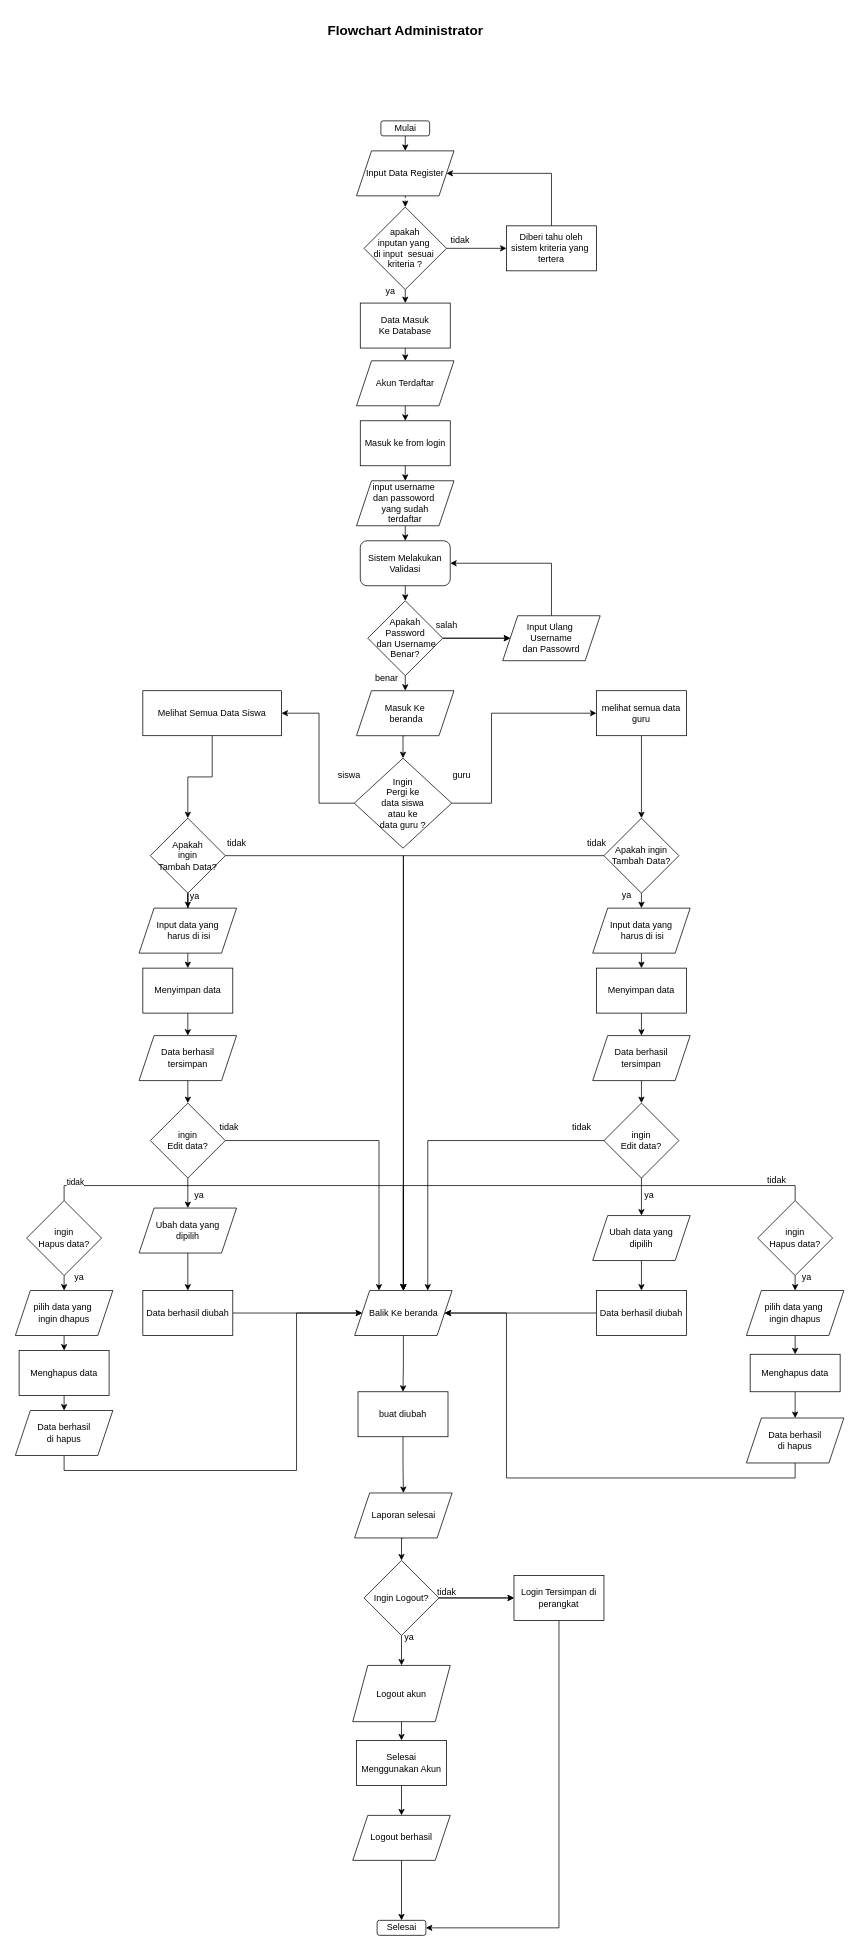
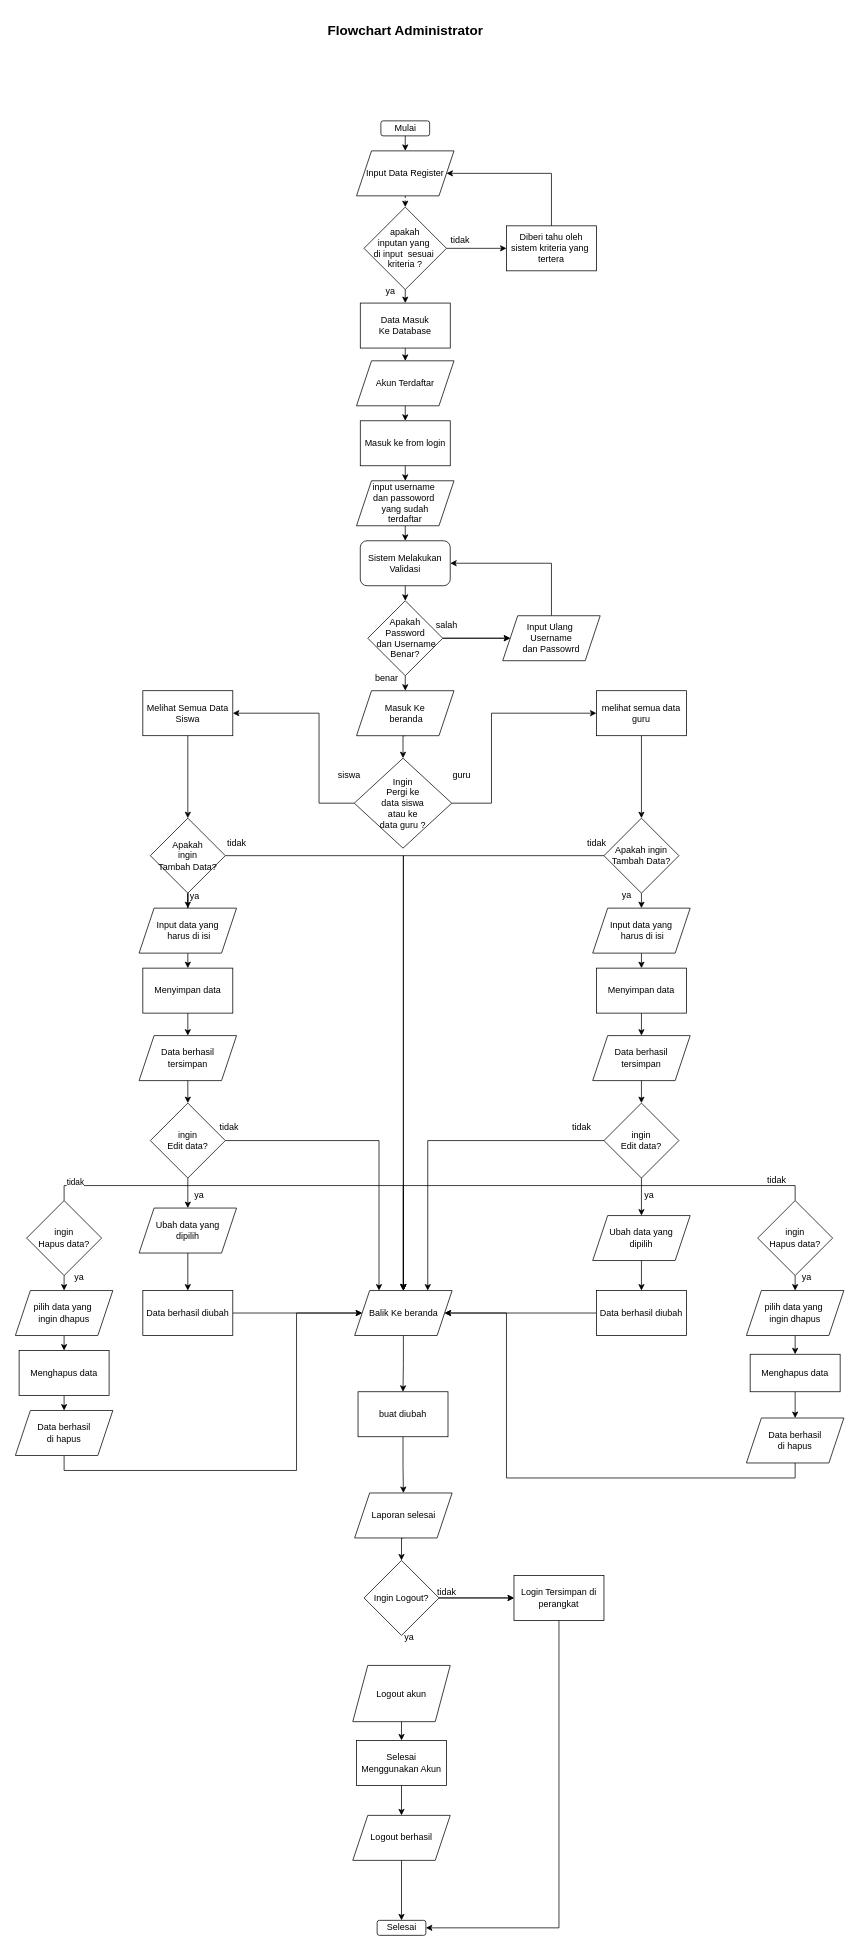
(212, 713) -> (188, 713)
(402, 1647) -> none
